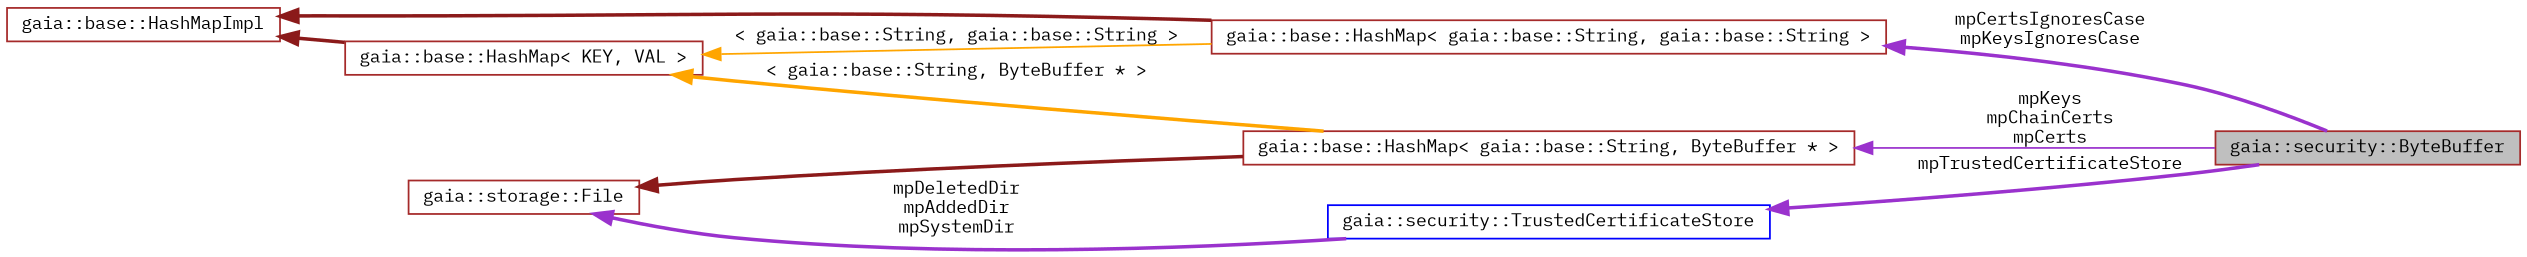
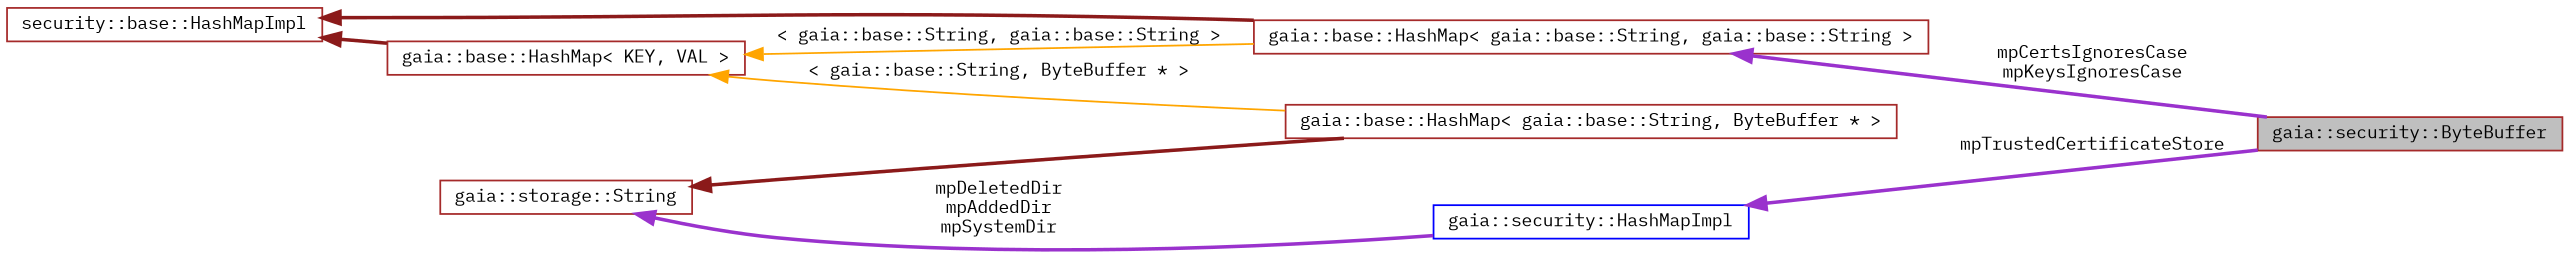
(144, 25) -> (165, 25)
(1007, 106) -> (1006, 97)
(2044, 148) -> none
(524, 197) -> (566, 197)
(1549, 222) -> (1591, 222)
